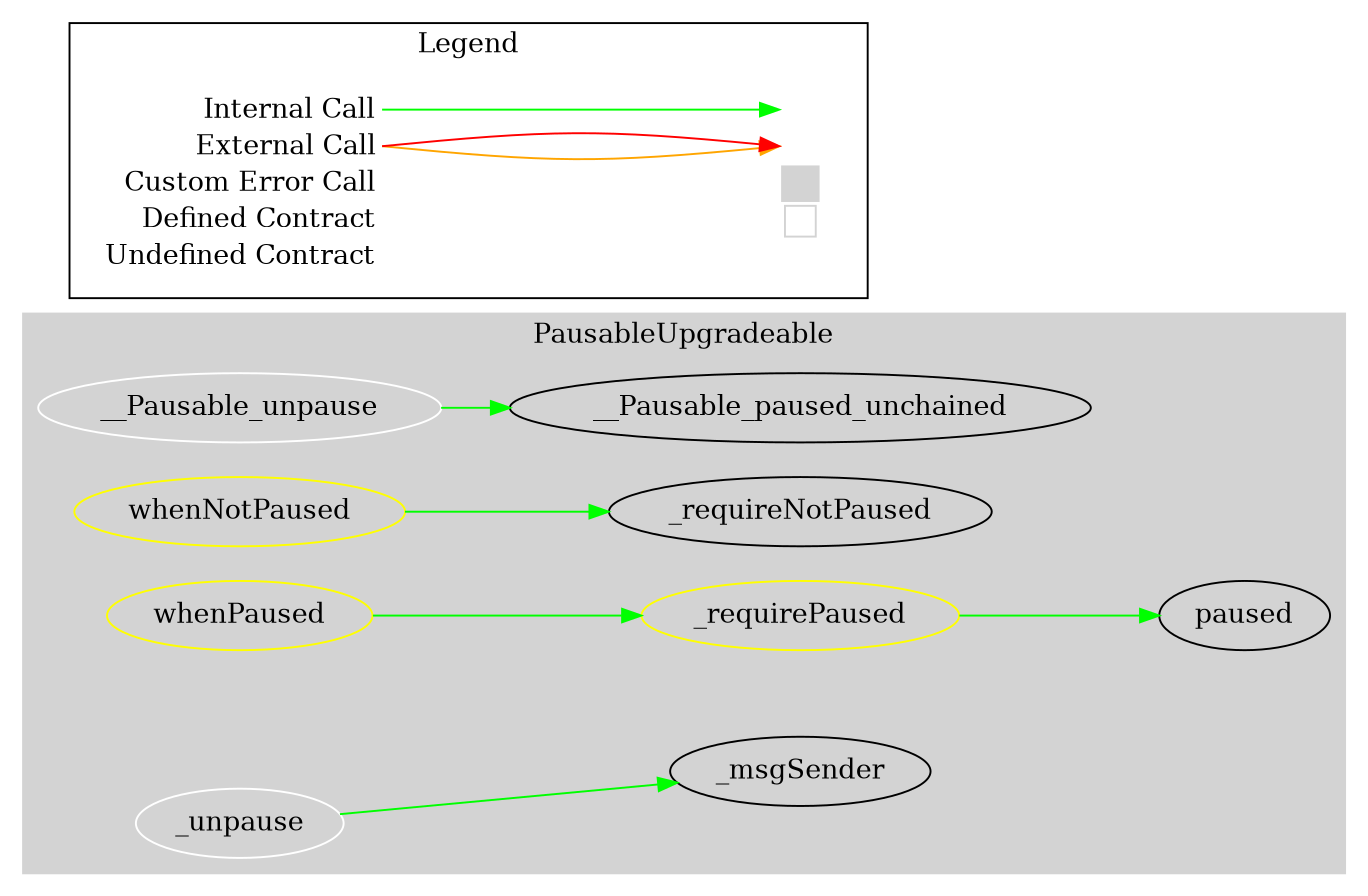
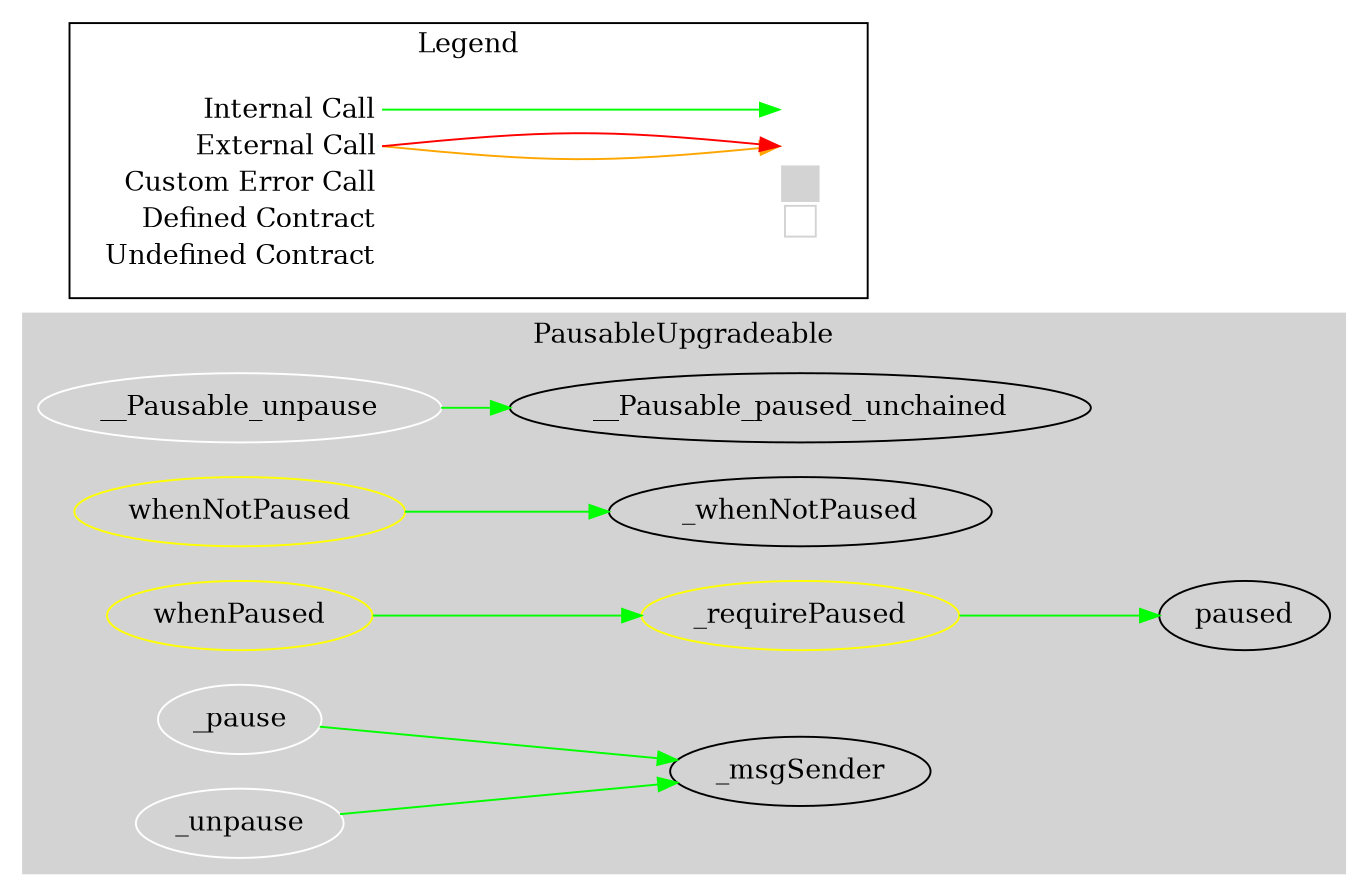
(800, 512) -> (800, 512)
none -> (240, 719)
